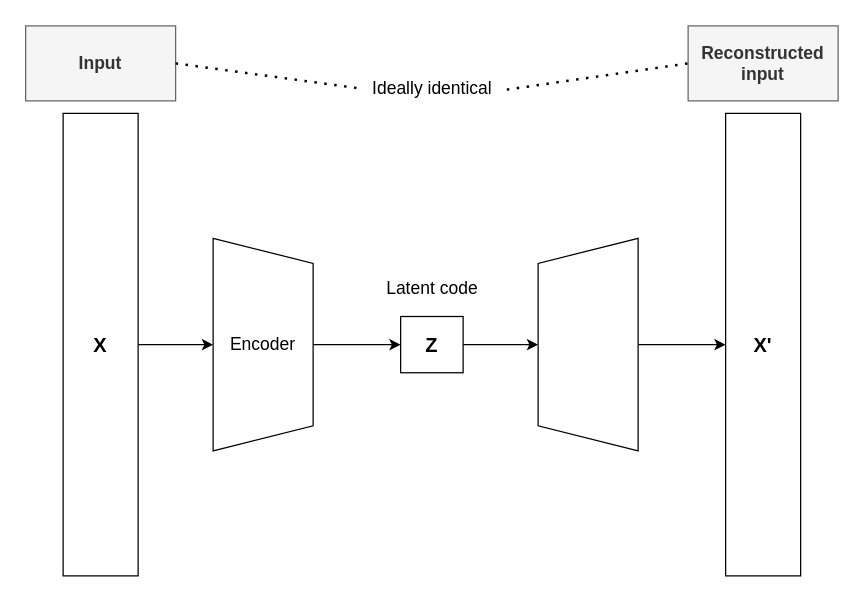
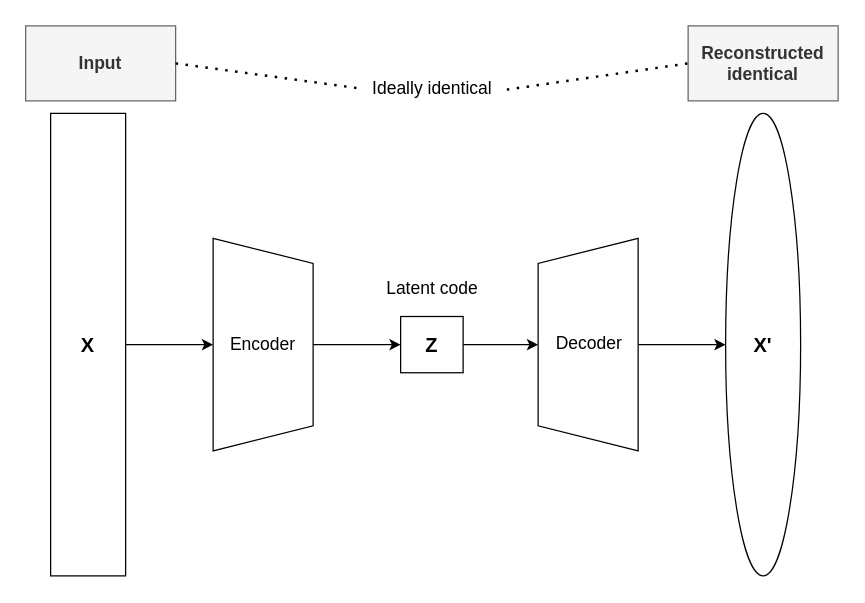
(763, 63) -> (763, 63)
(101, 344) -> (88, 344)
(763, 344) -> (763, 344)
none -> (589, 352)
